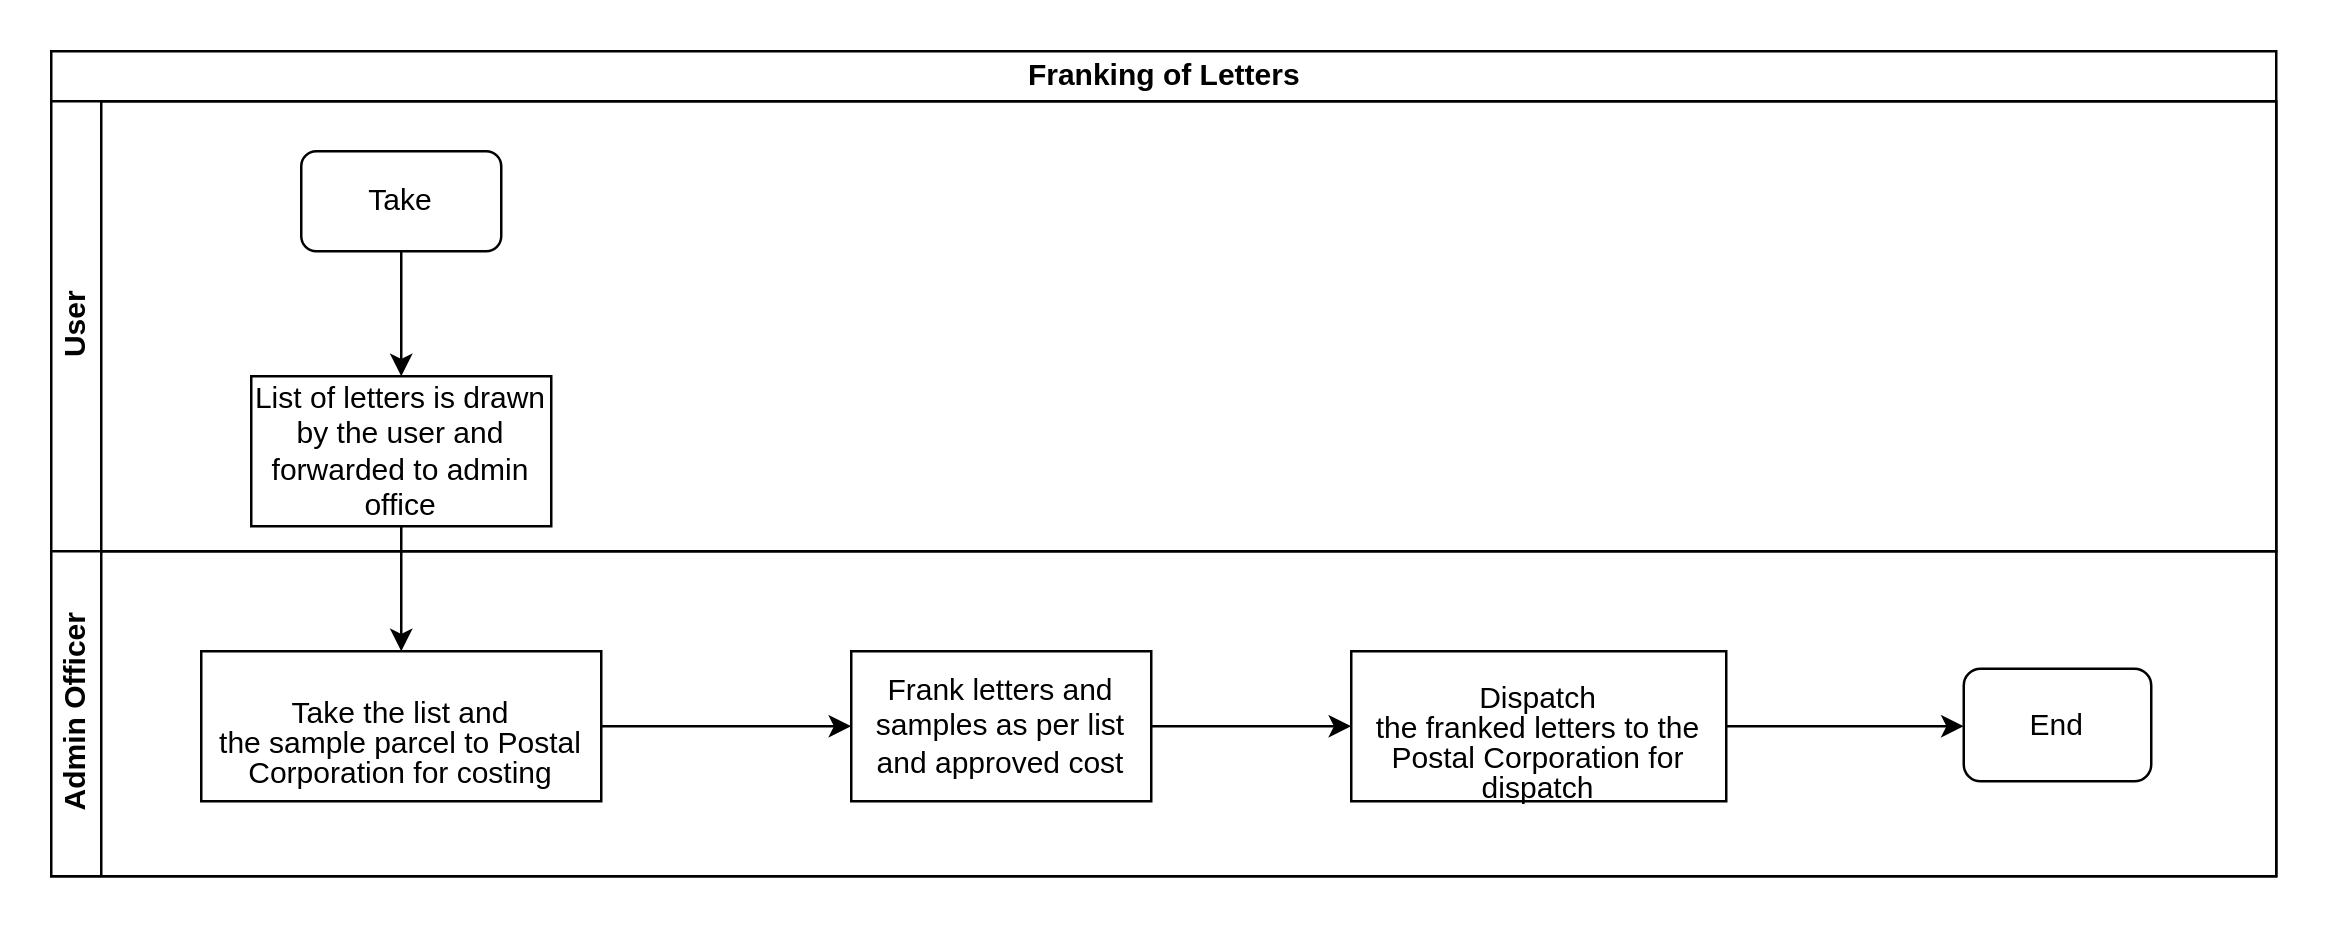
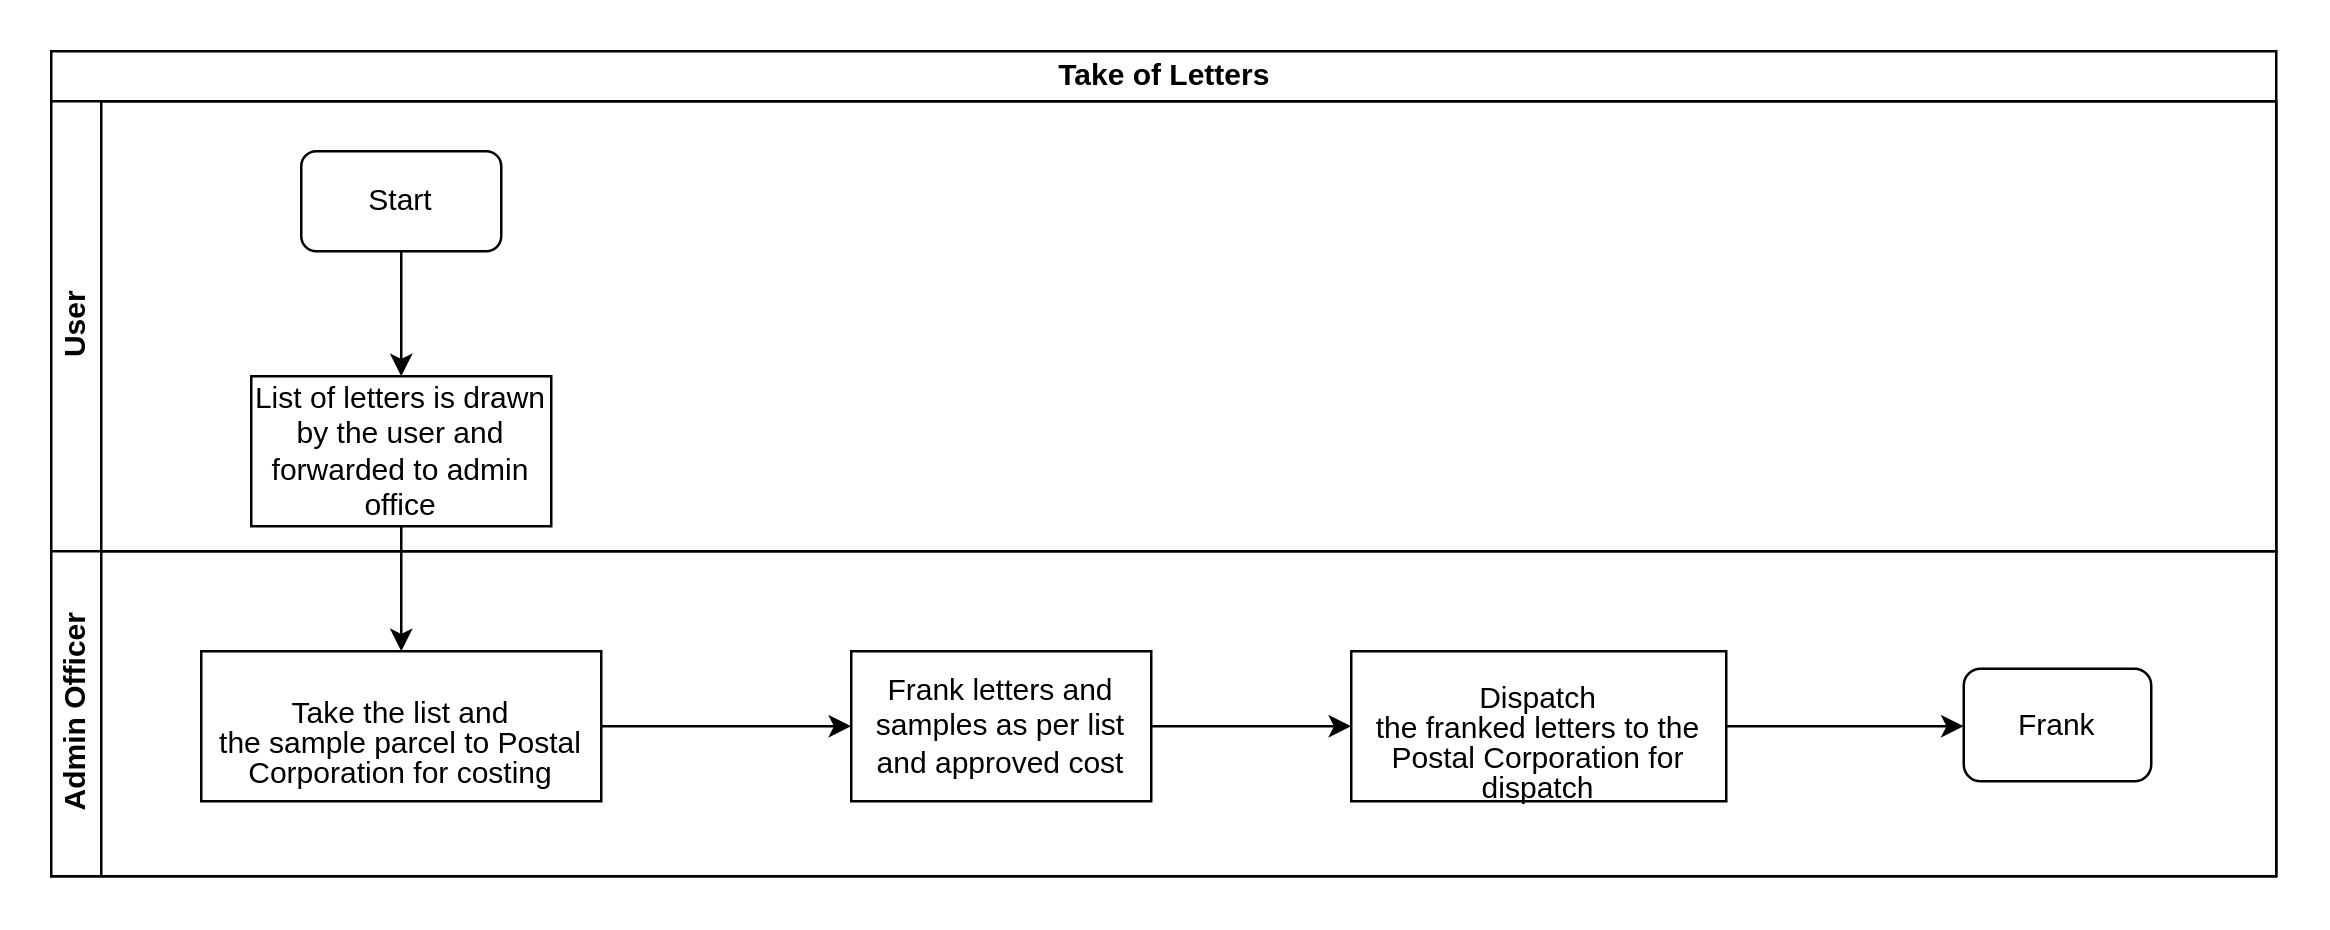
(1165, 76) -> (1165, 76)
(401, 201) -> (401, 201)
(2058, 726) -> (2058, 726)
